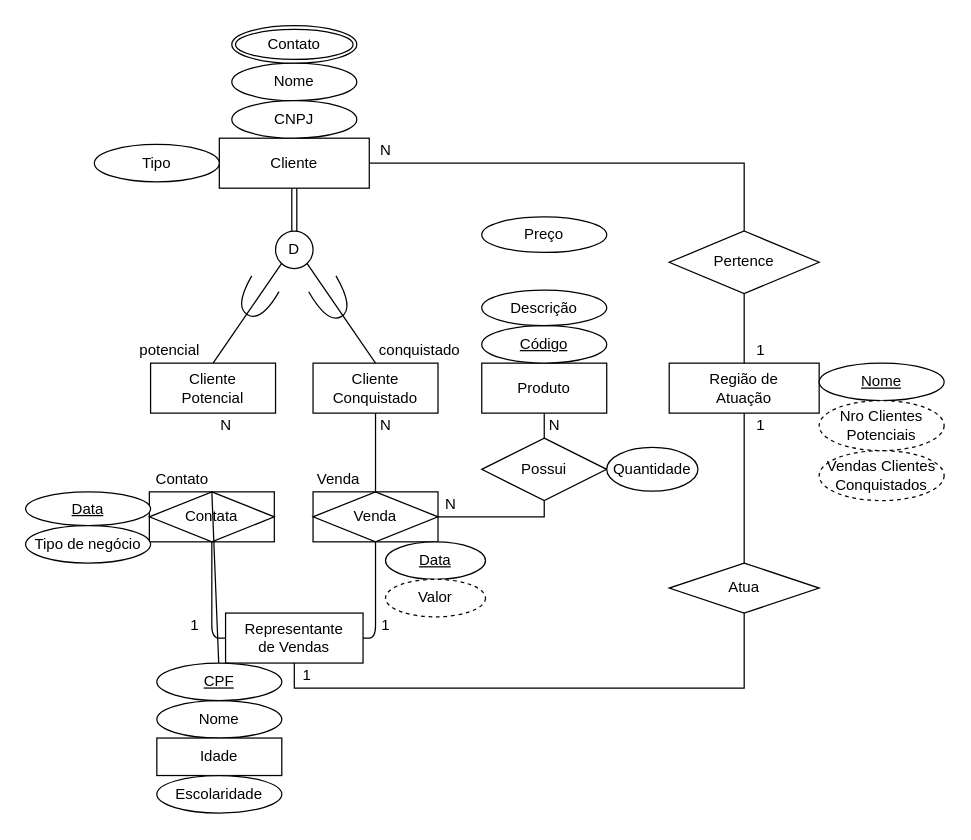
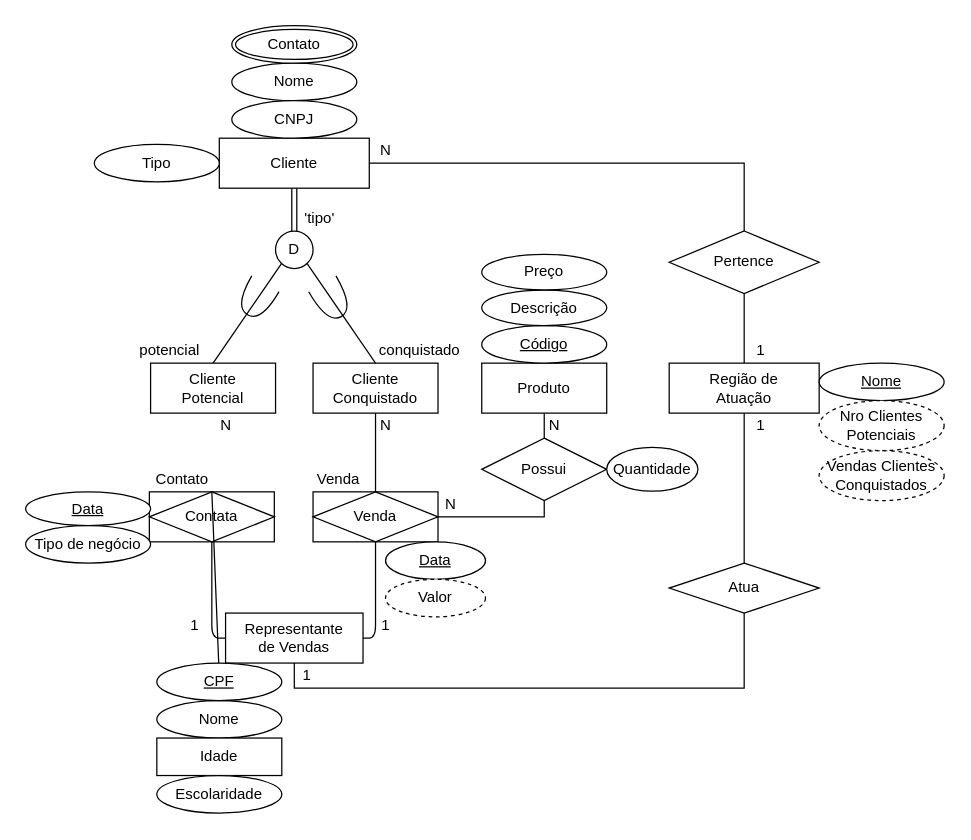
none -> (319, 218)
(544, 235) -> (544, 272)
